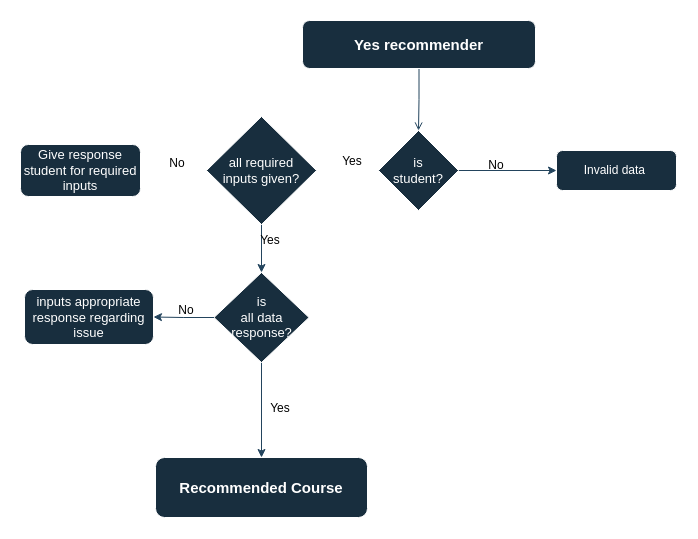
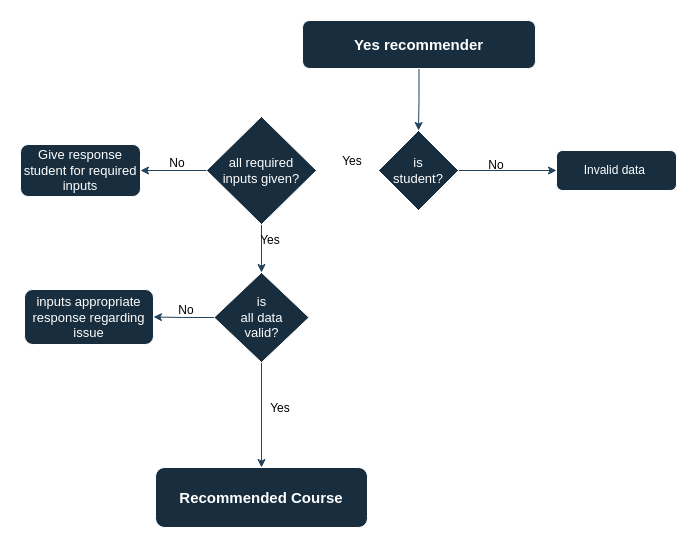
(419, 123) -> (419, 122)
none -> (177, 171)
(262, 318) -> (262, 318)
(262, 488) -> (262, 498)
